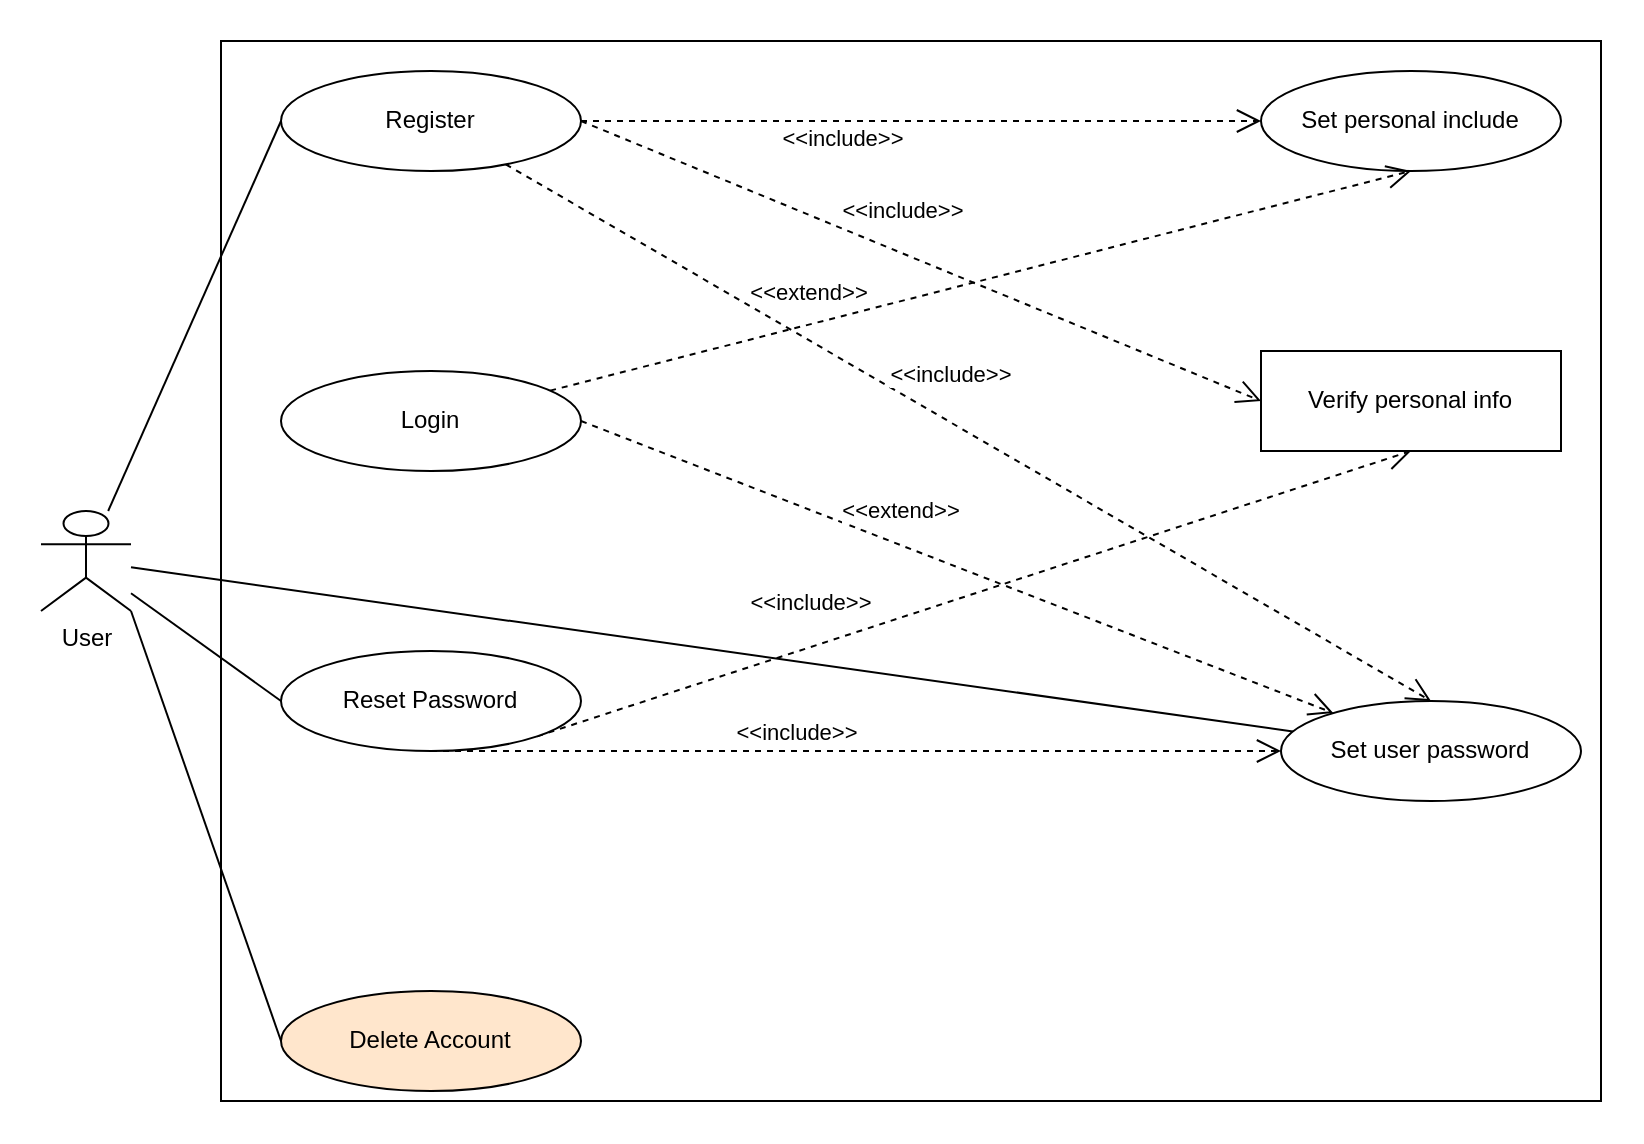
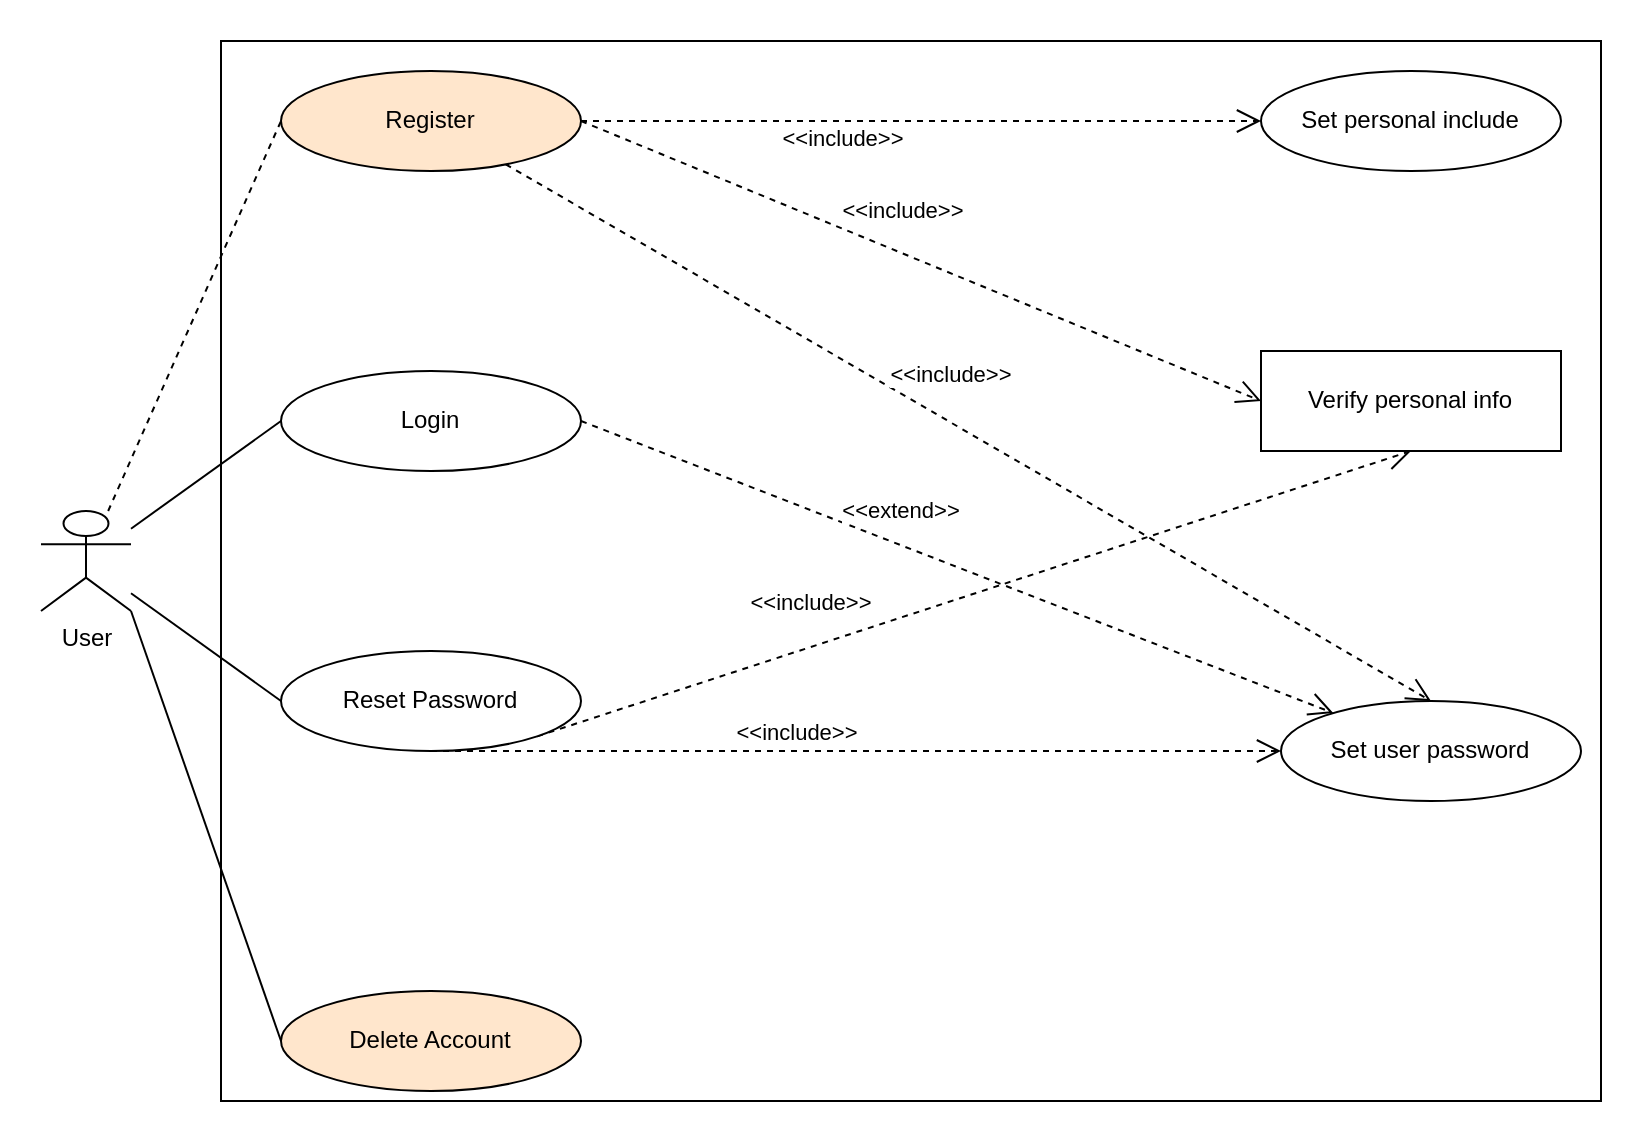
(431, 121) -> (431, 121)
(1192, 227) -> none
(195, 316) -> (195, 316)
(450, 612) -> (206, 475)
